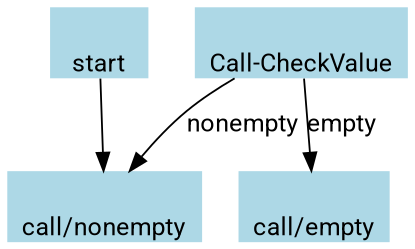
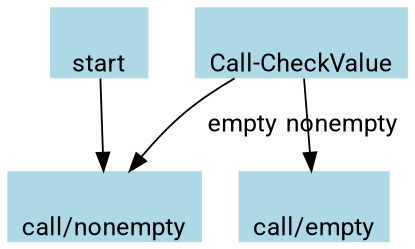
(243, 125) -> (243, 125)
(342, 125) -> (342, 125)
